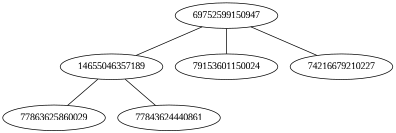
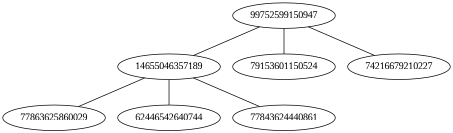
(227, 16) -> (284, 16)
(227, 67) -> (284, 67)
none -> (169, 118)
